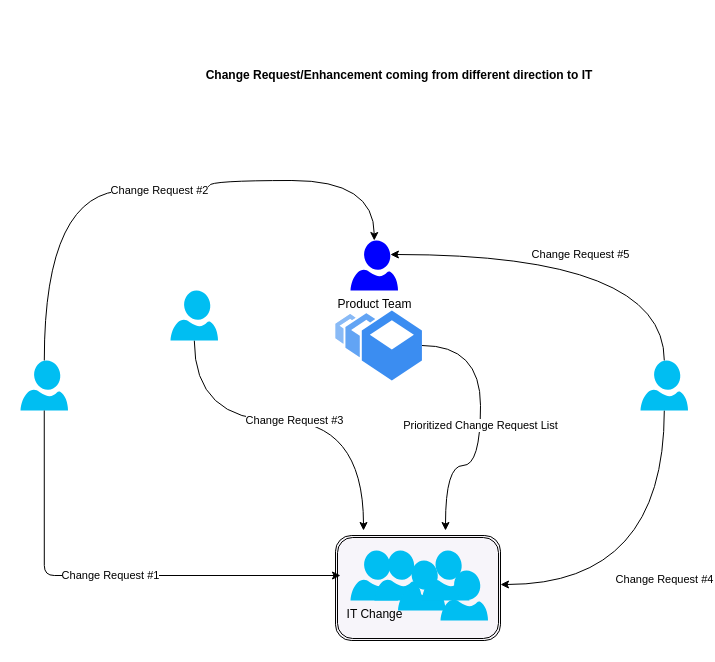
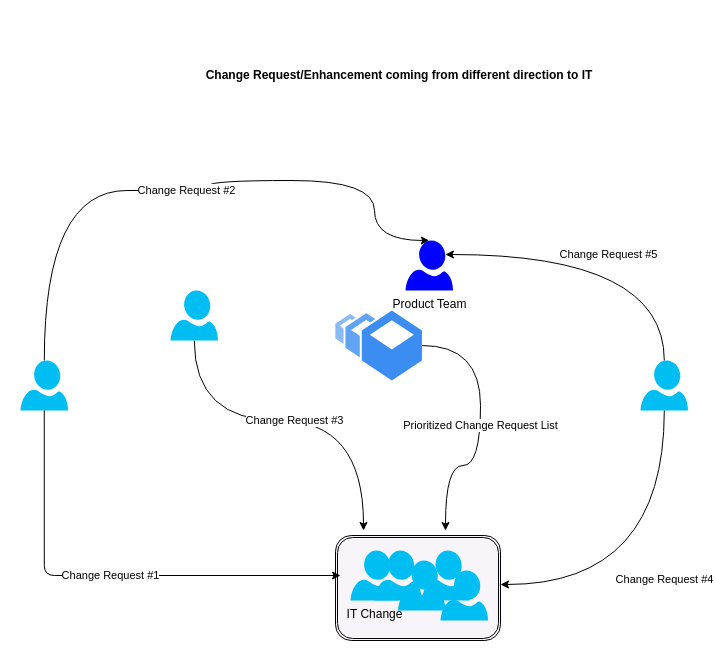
(374, 266) -> (429, 266)
